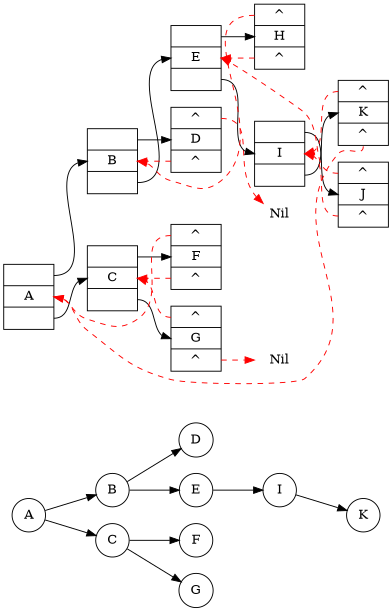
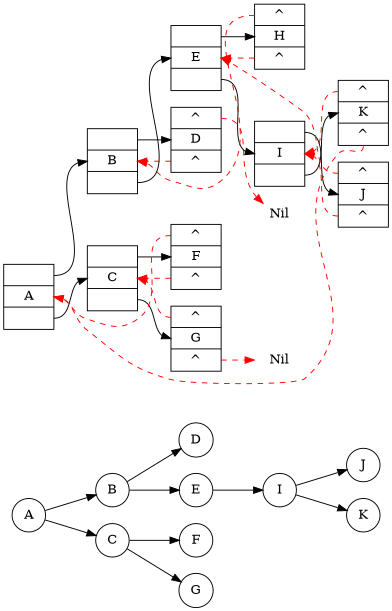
none -> (363, 465)
